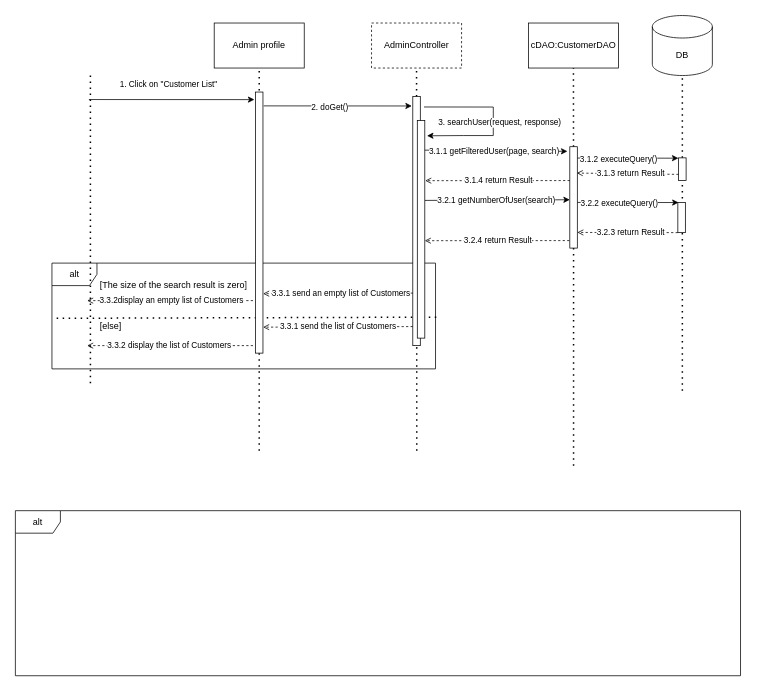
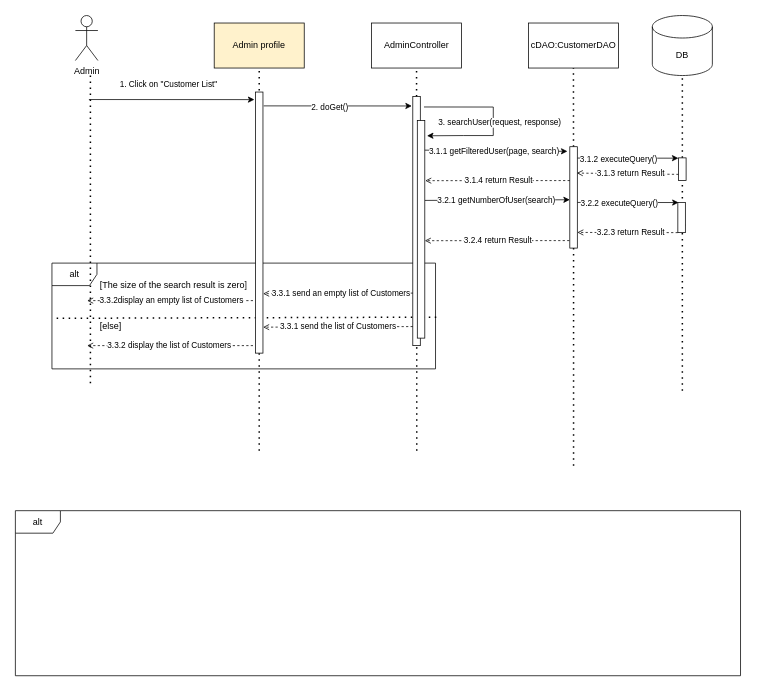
none -> (87, 38)
(259, 45) -> (259, 45)
(416, 45) -> (416, 45)
